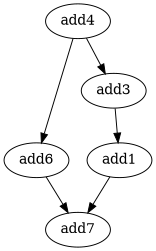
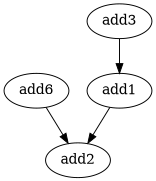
(78, 21) -> none
(78, 230) -> (78, 160)
